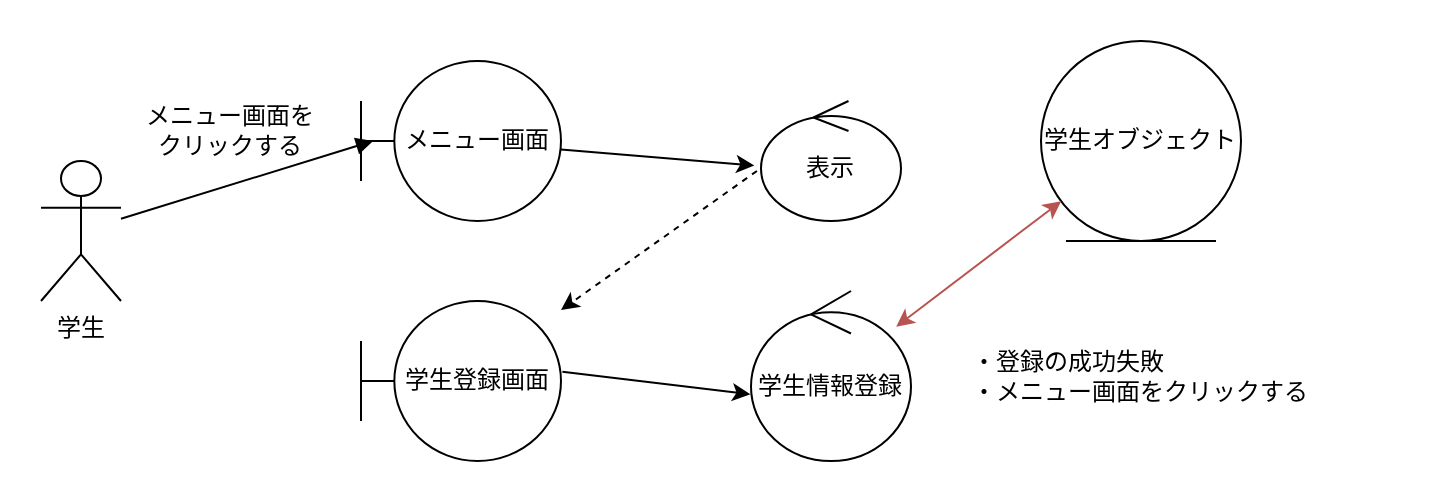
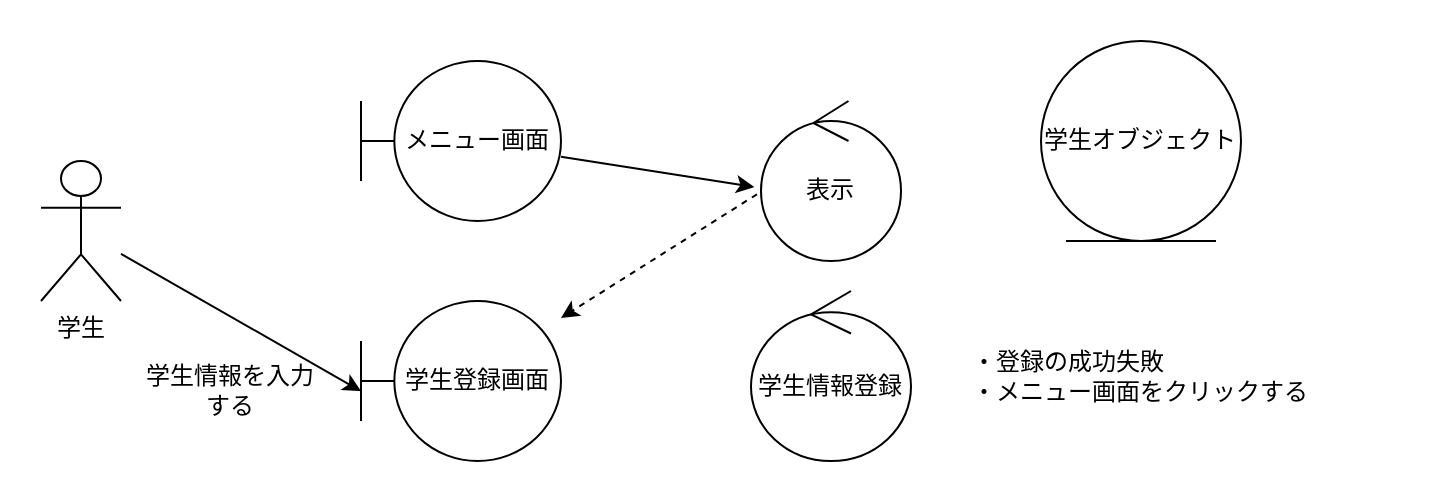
(231, 131) -> none
(831, 161) -> (831, 181)
(239, 182) -> none
(978, 264) -> none
none -> (235, 319)
(650, 382) -> none
none -> (231, 391)
